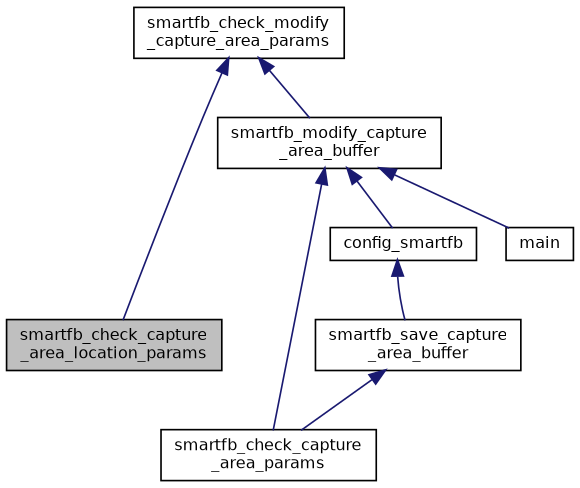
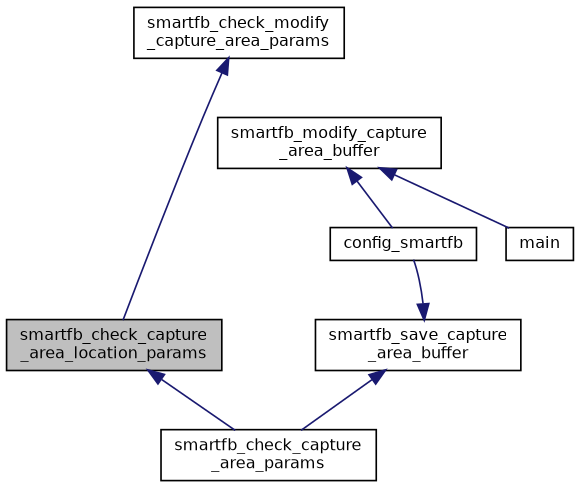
(290, 94) -> none
(400, 299) -> (419, 281)
(297, 307) -> (199, 405)
